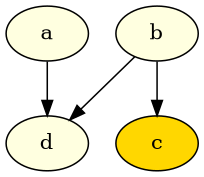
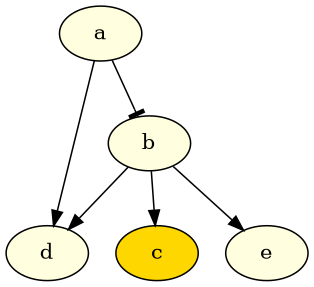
none -> (123, 85)
none -> (267, 253)
